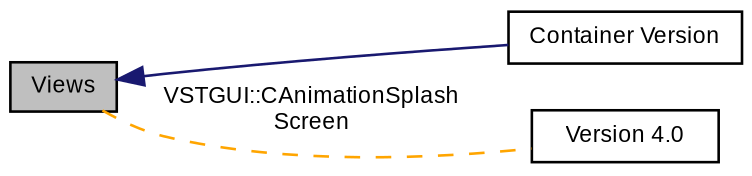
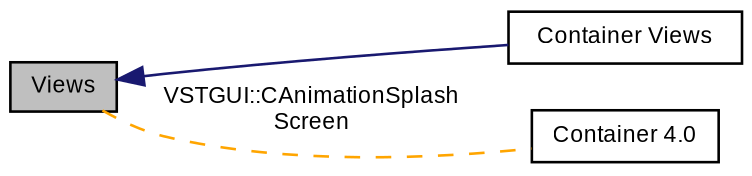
(625, 38) -> (625, 38)
(625, 136) -> (625, 136)
